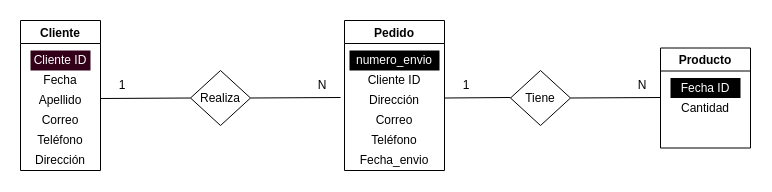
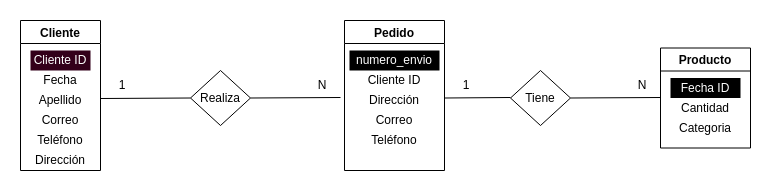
none -> (706, 128)
(395, 161) -> none
